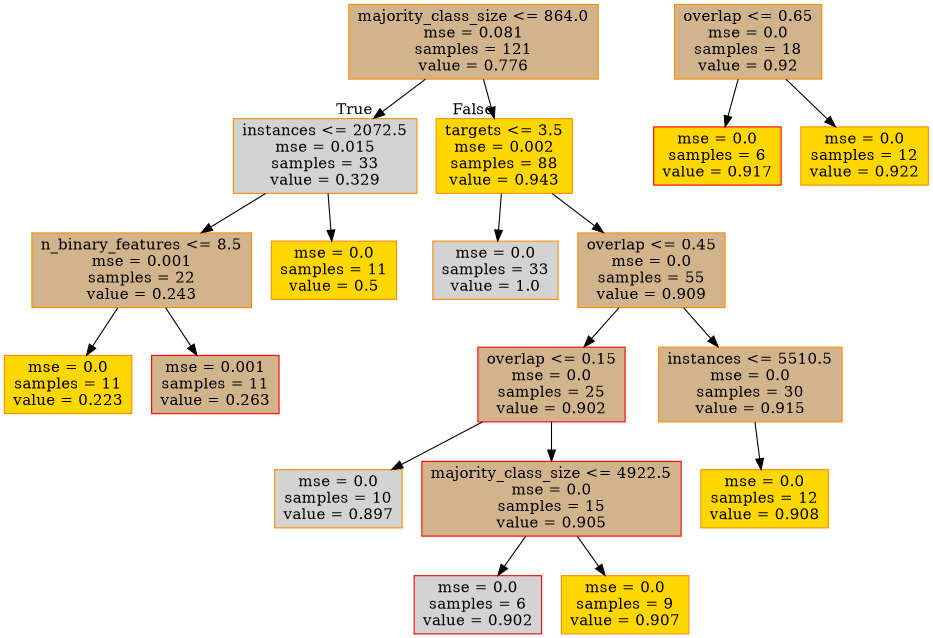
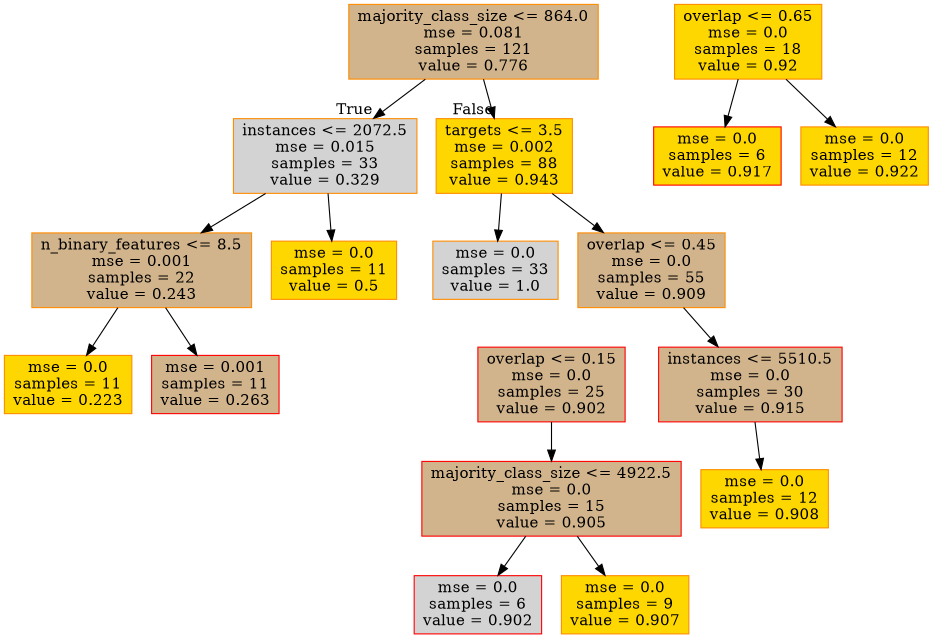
(748, 42) -> (748, 42)
(605, 323) -> none
(750, 385) -> (750, 385)
(338, 499) -> none
